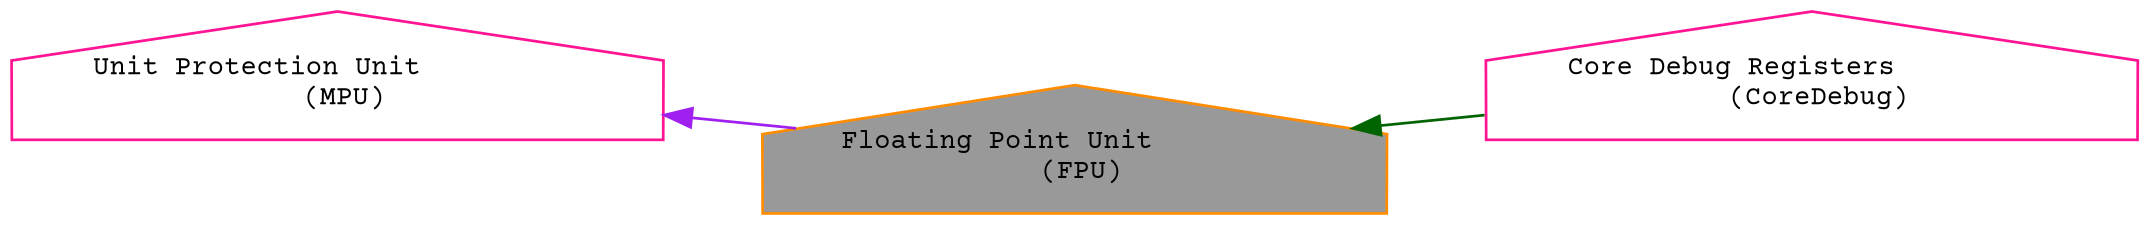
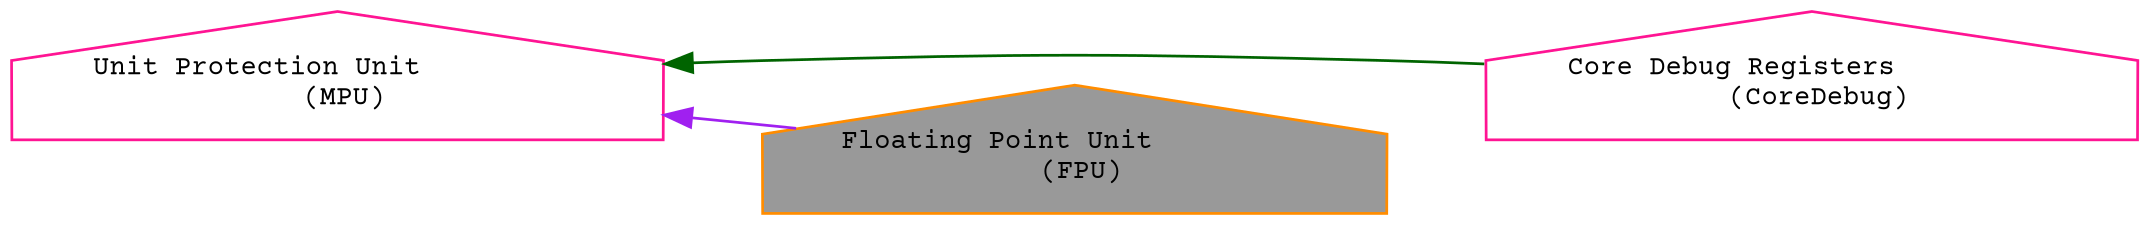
(1432, 120) -> (1089, 55)
